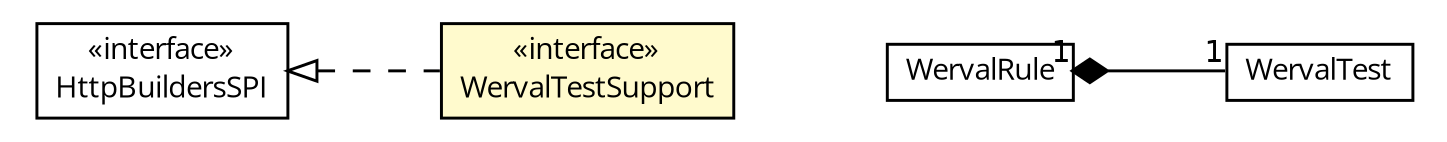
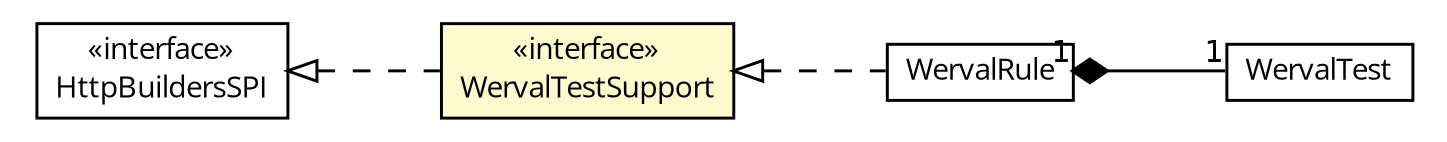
none -> (825, 71)
